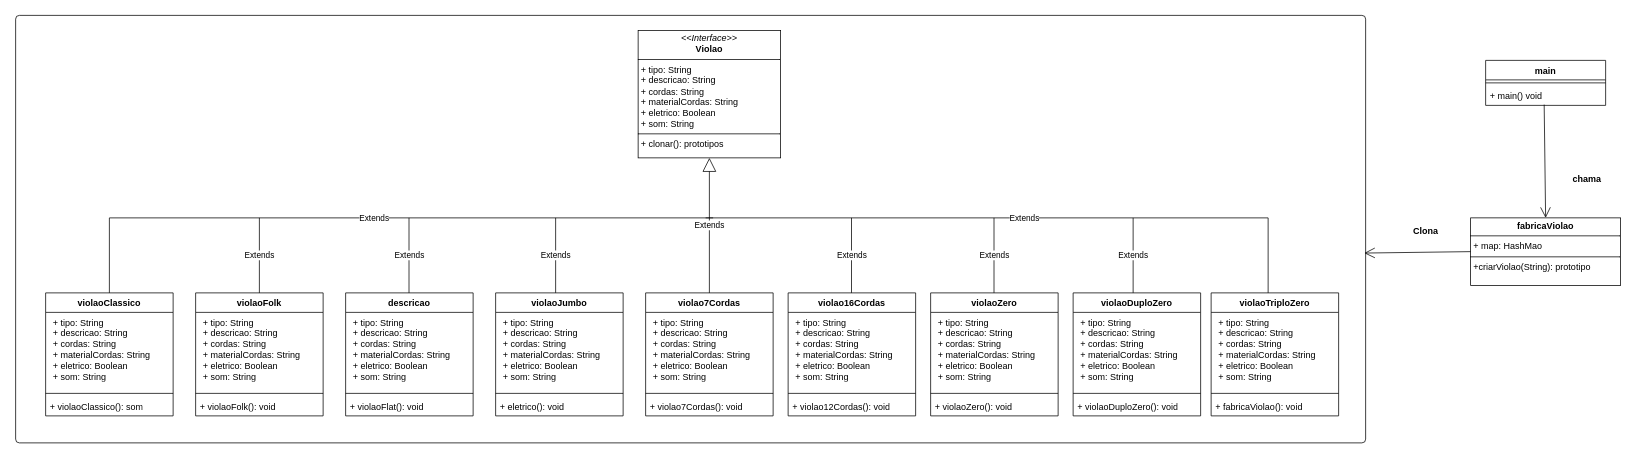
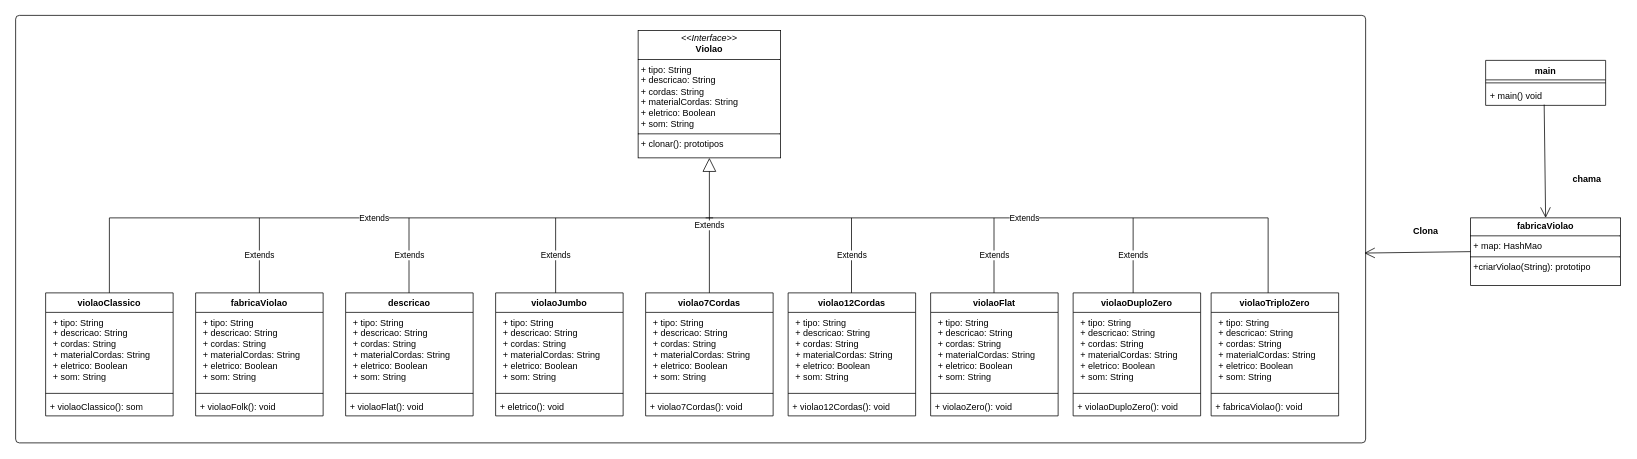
(259, 304) -> (259, 304)
(852, 304) -> (852, 304)
(994, 304) -> (994, 304)
